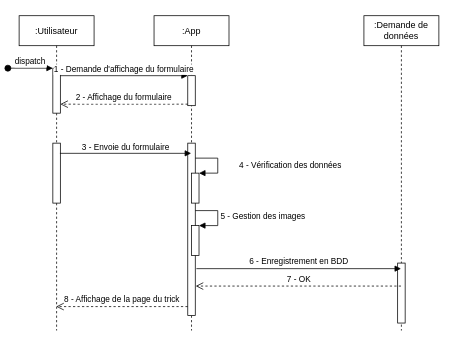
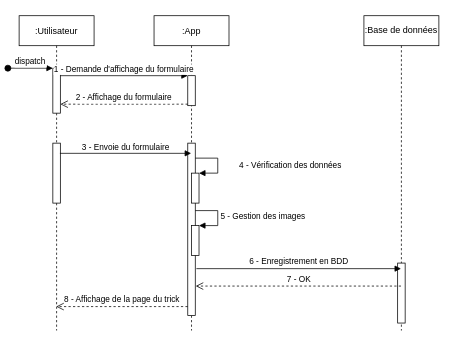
(402, 30) -> (402, 30)
